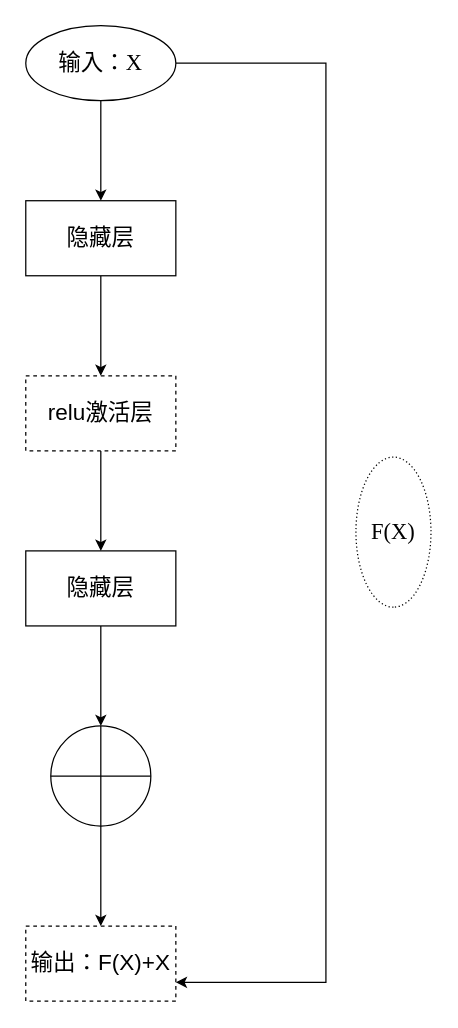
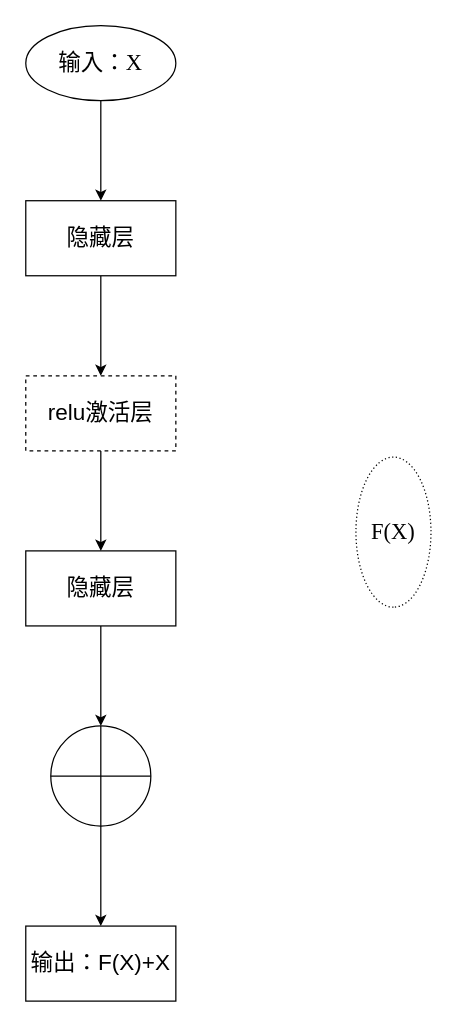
(326, 518) -> none
(101, 963) -> (101, 963)
